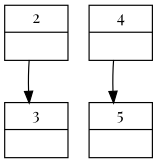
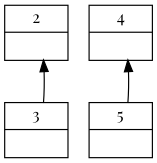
(28, 76) -> (44, 87)
(113, 76) -> (129, 87)
